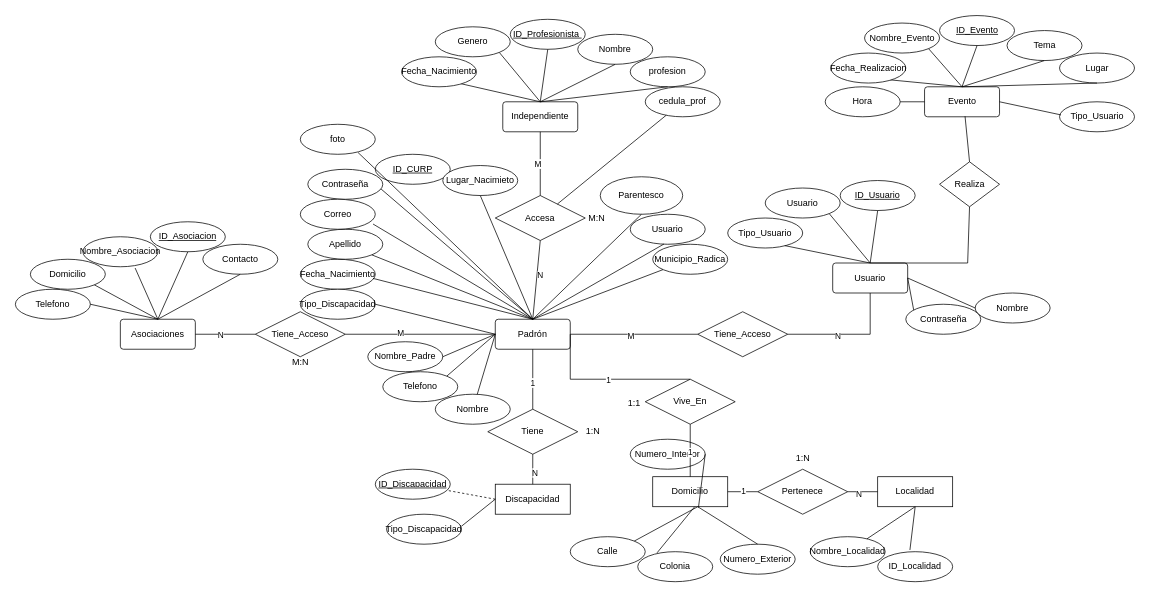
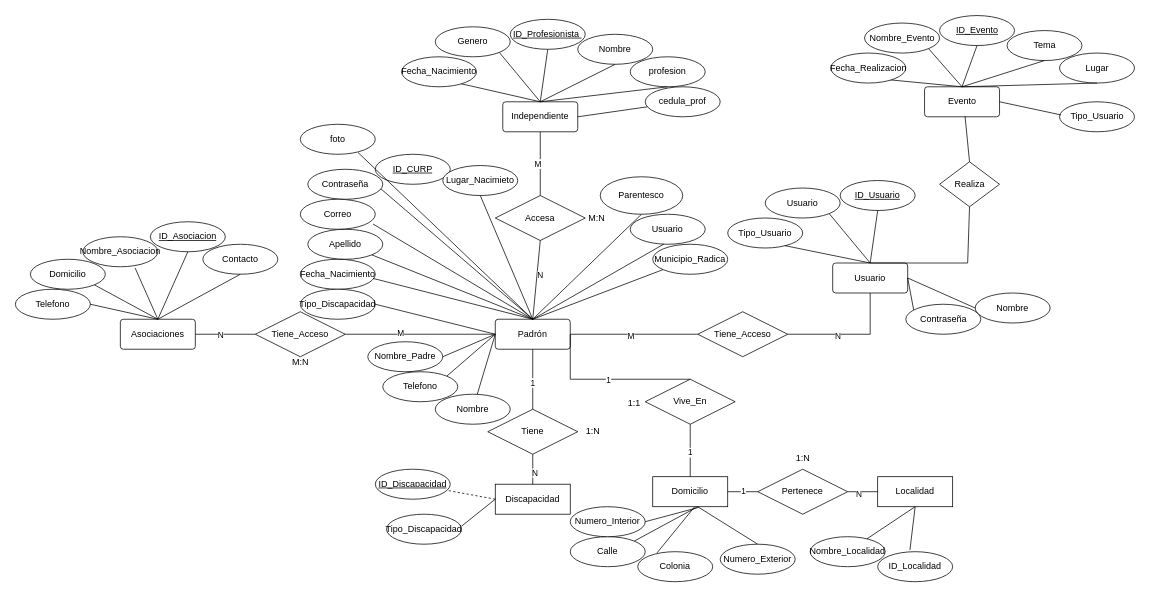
(863, 102) -> none
(913, 102) -> none
(612, 160) -> (613, 112)
(668, 454) -> (608, 522)
